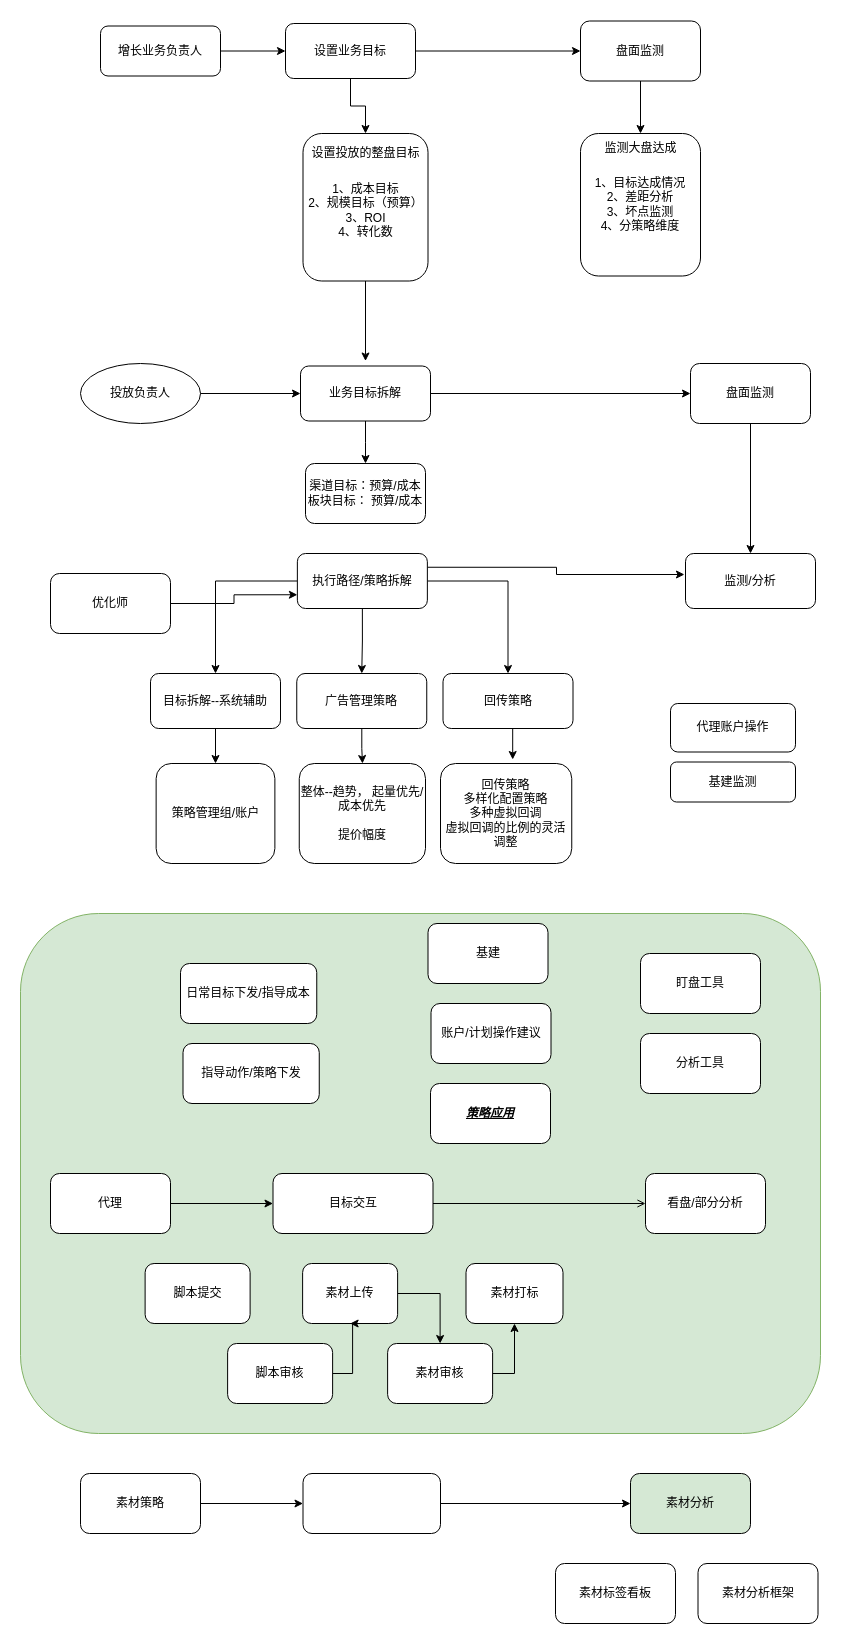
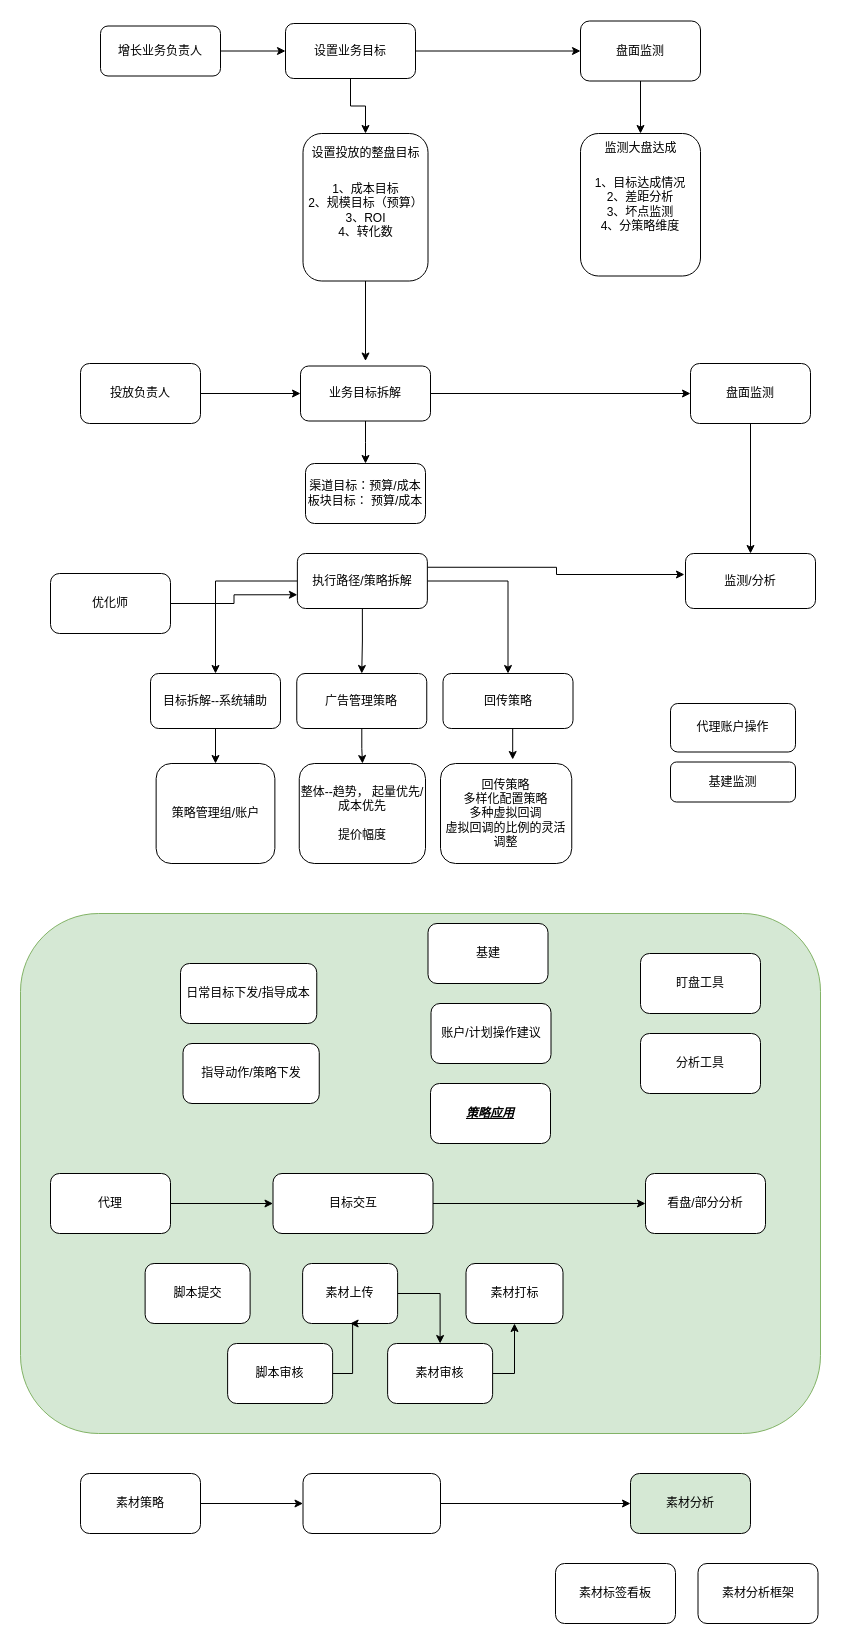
(141, 394) -> (141, 394)
(638, 1204) -> (637, 1204)
